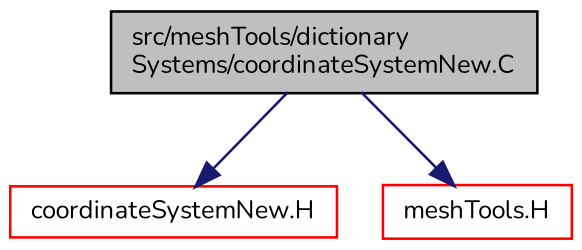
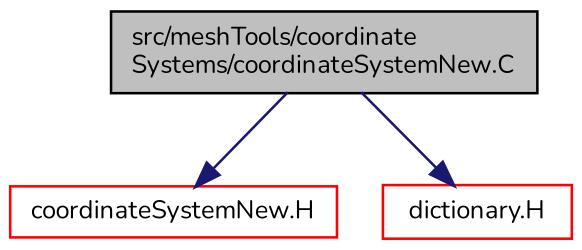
(324, 52) -> (324, 52)
(477, 212) -> (477, 212)
